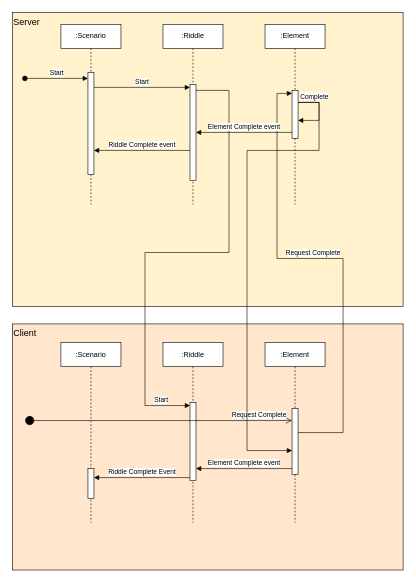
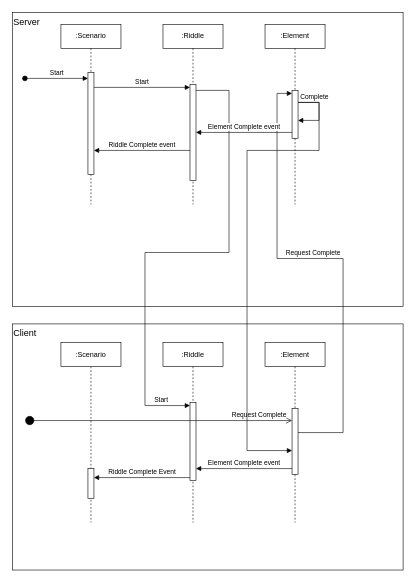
(29, 22) -> (29, 22)
(26, 333) -> (26, 333)
